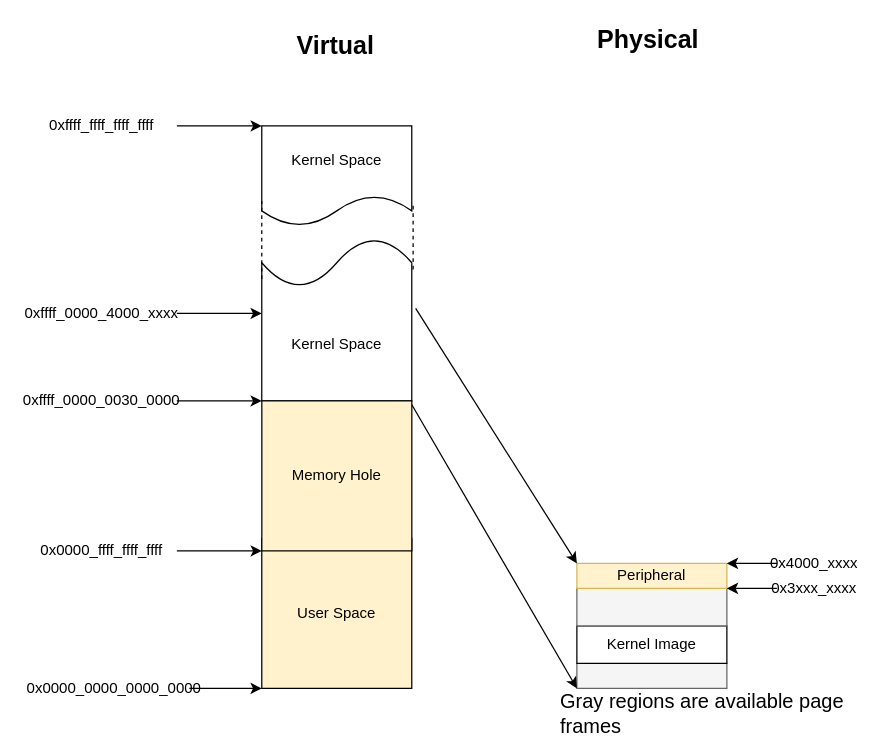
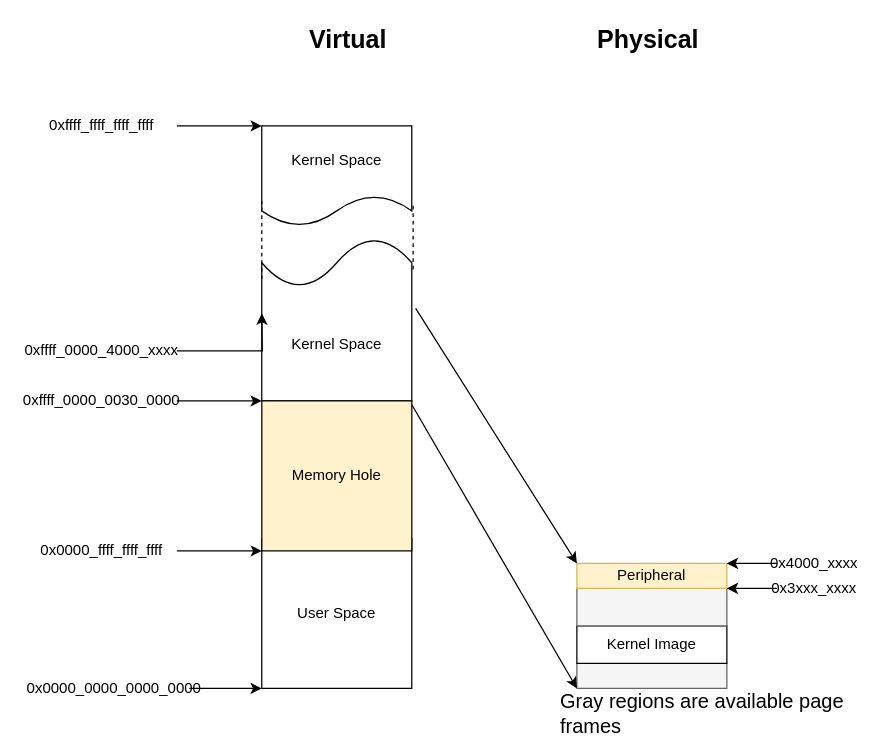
(339, 44) -> (352, 38)
(102, 313) -> (102, 351)
(337, 613) -> (337, 613)
